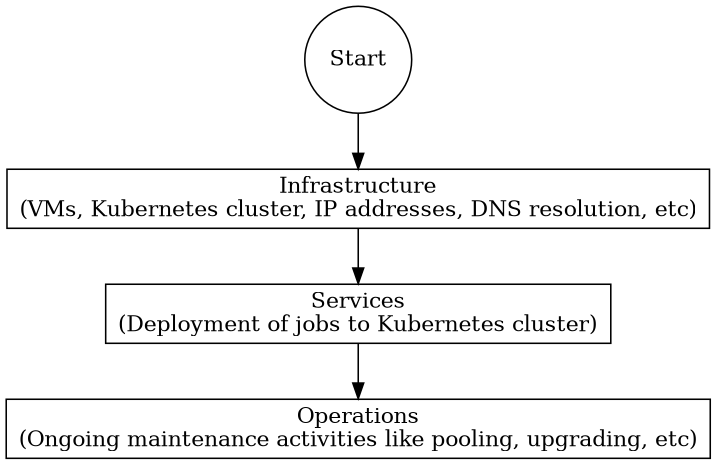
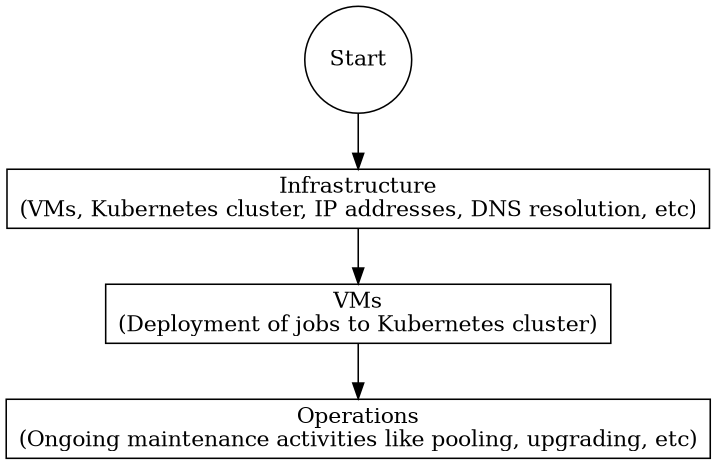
(358, 314) -> (358, 314)
